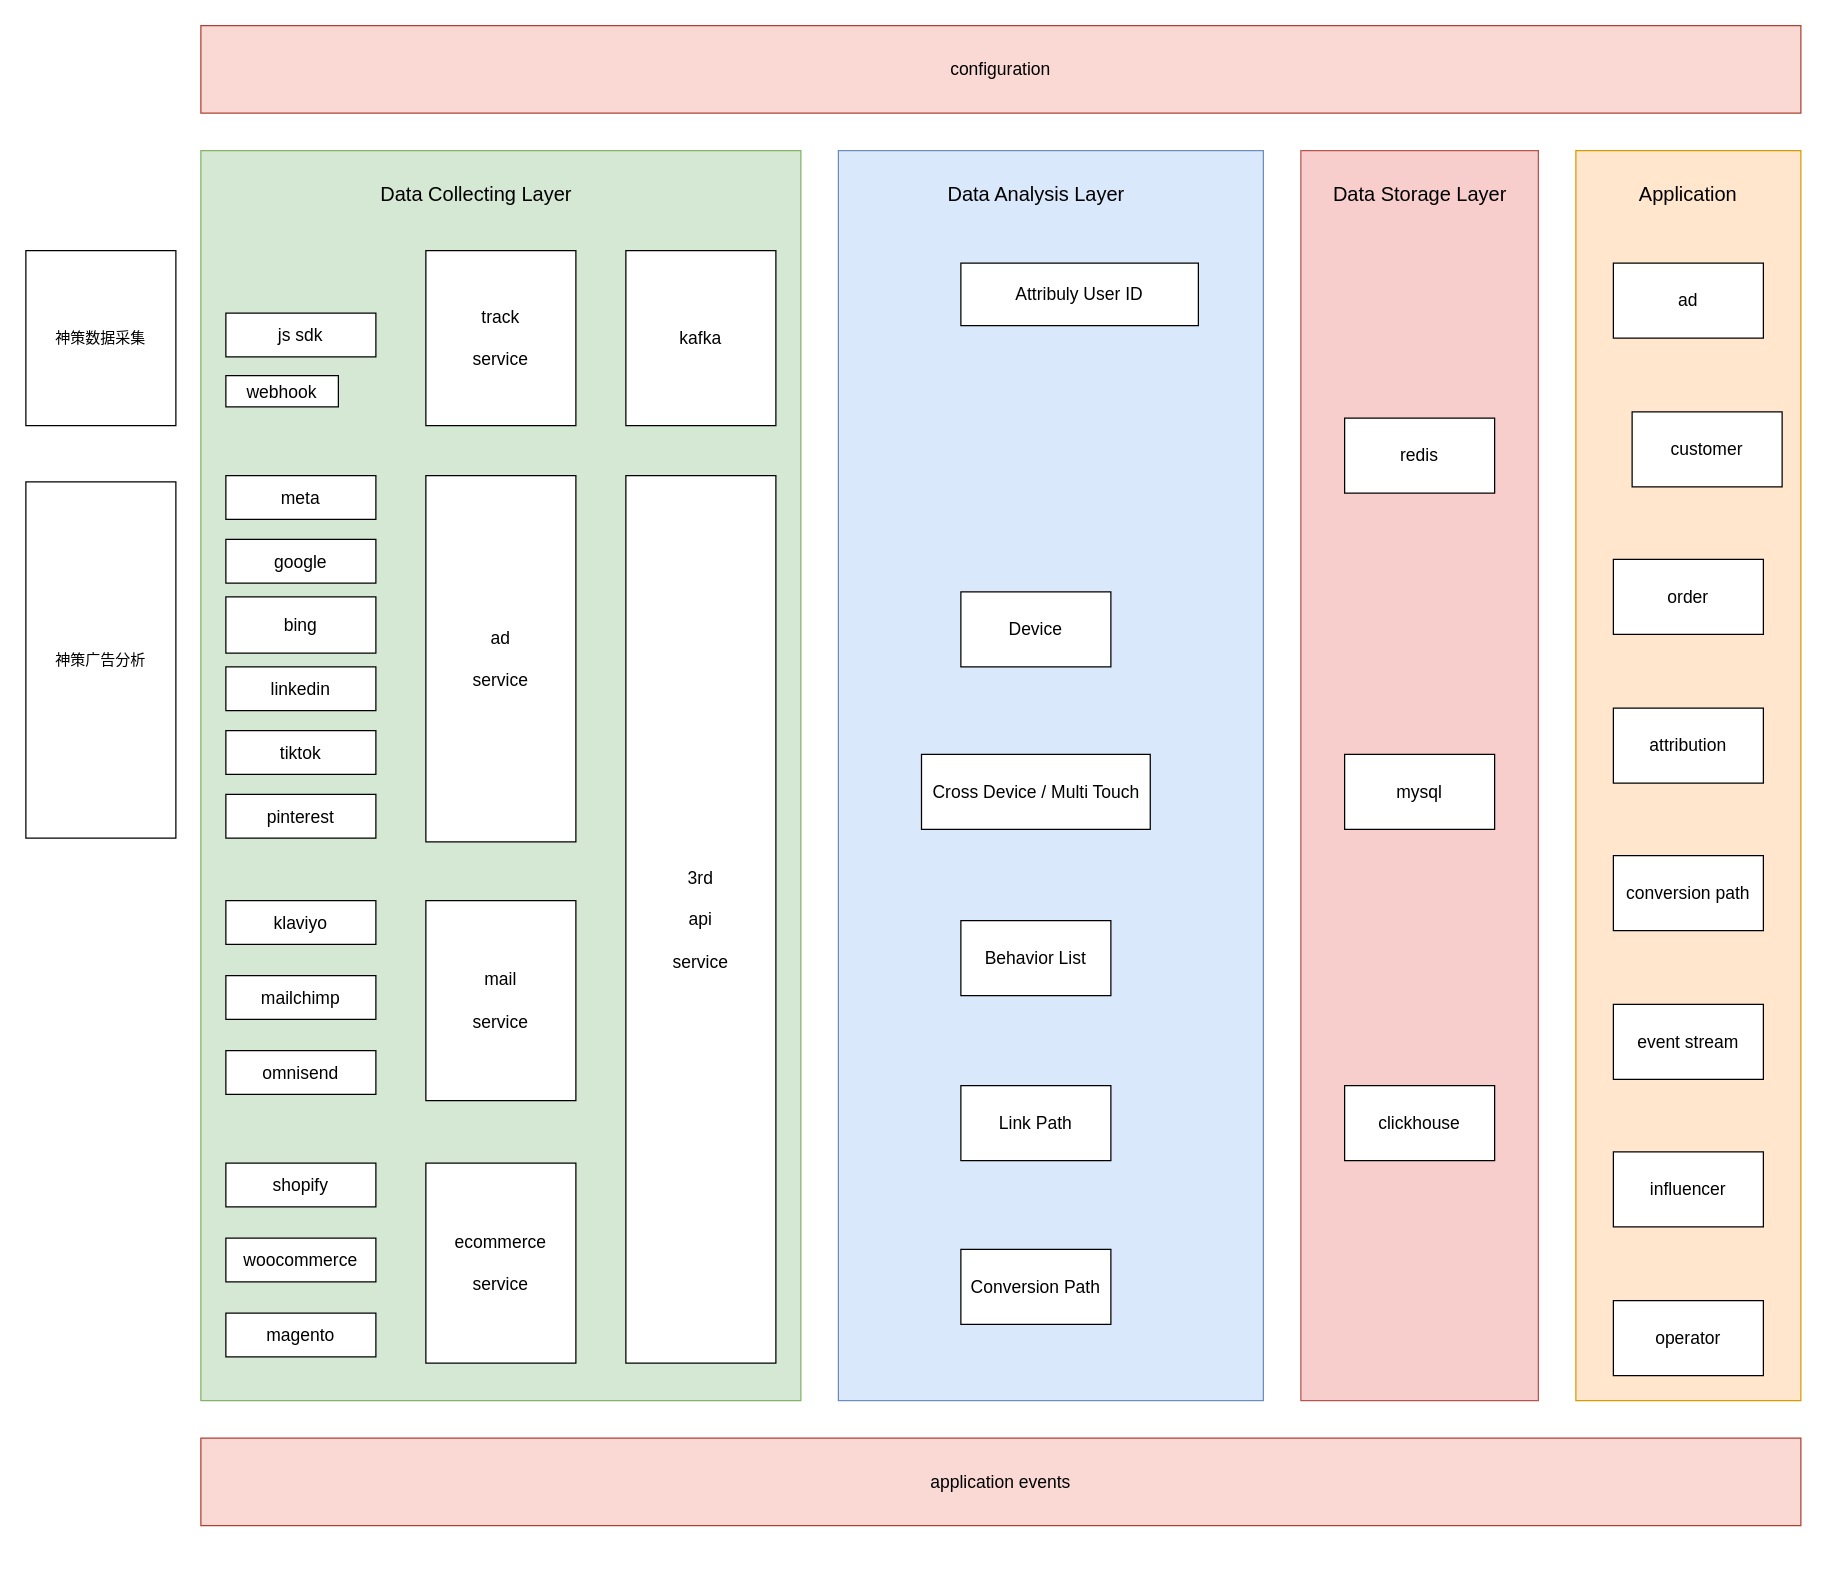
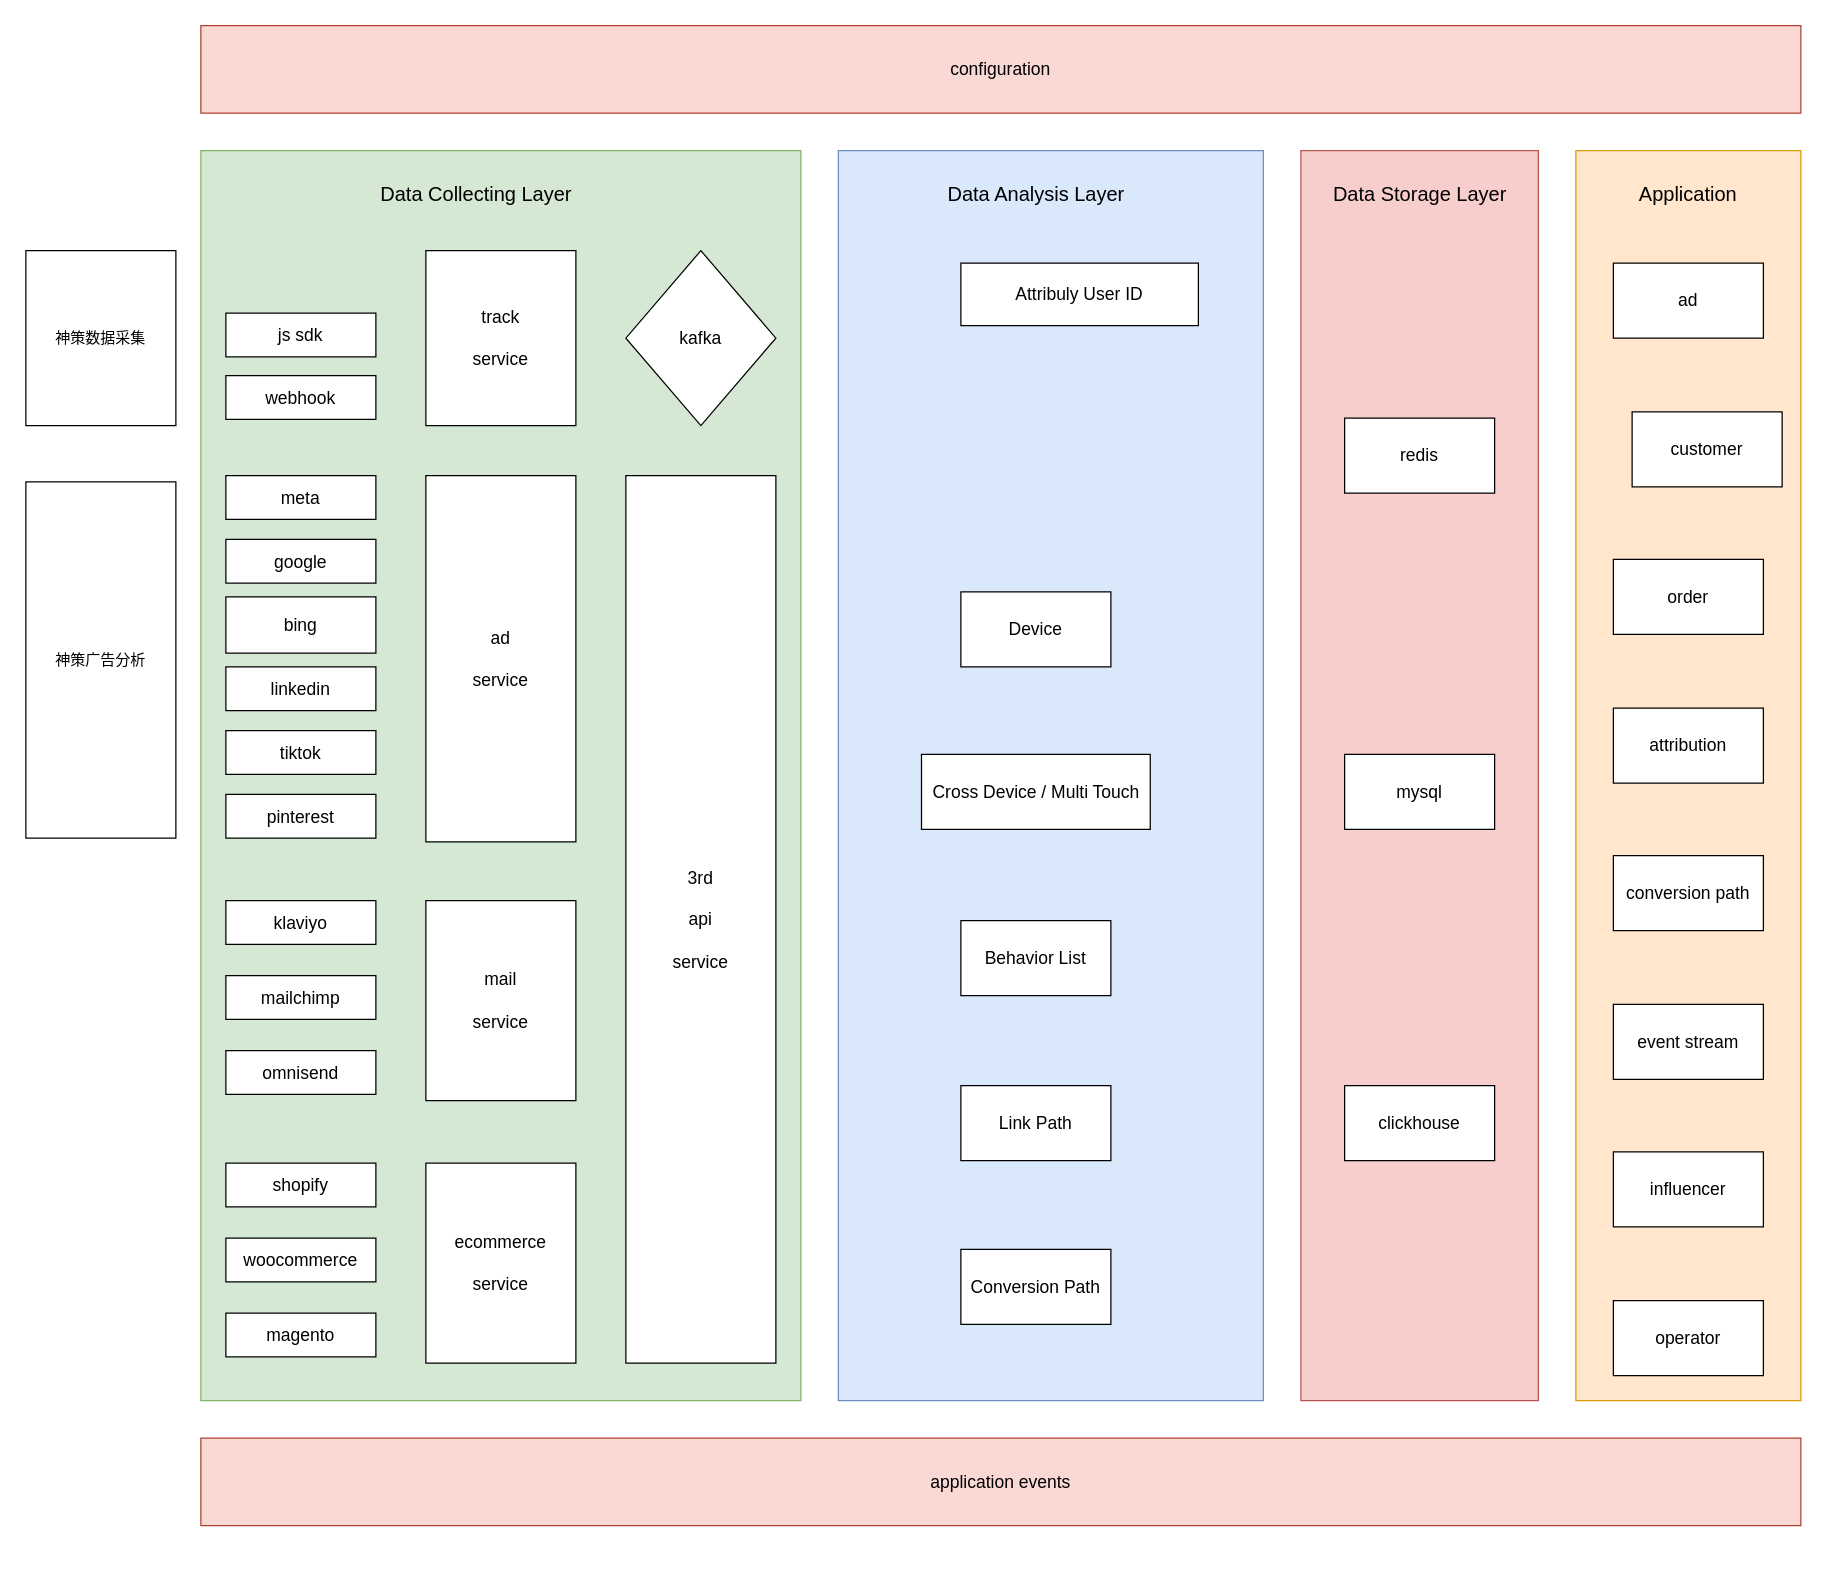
(701, 338) -> (701, 338)
(282, 391) -> (301, 398)
